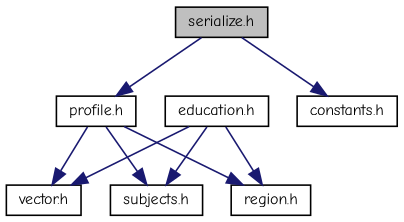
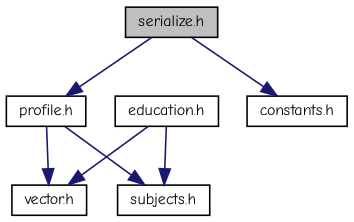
(271, 200) -> none
